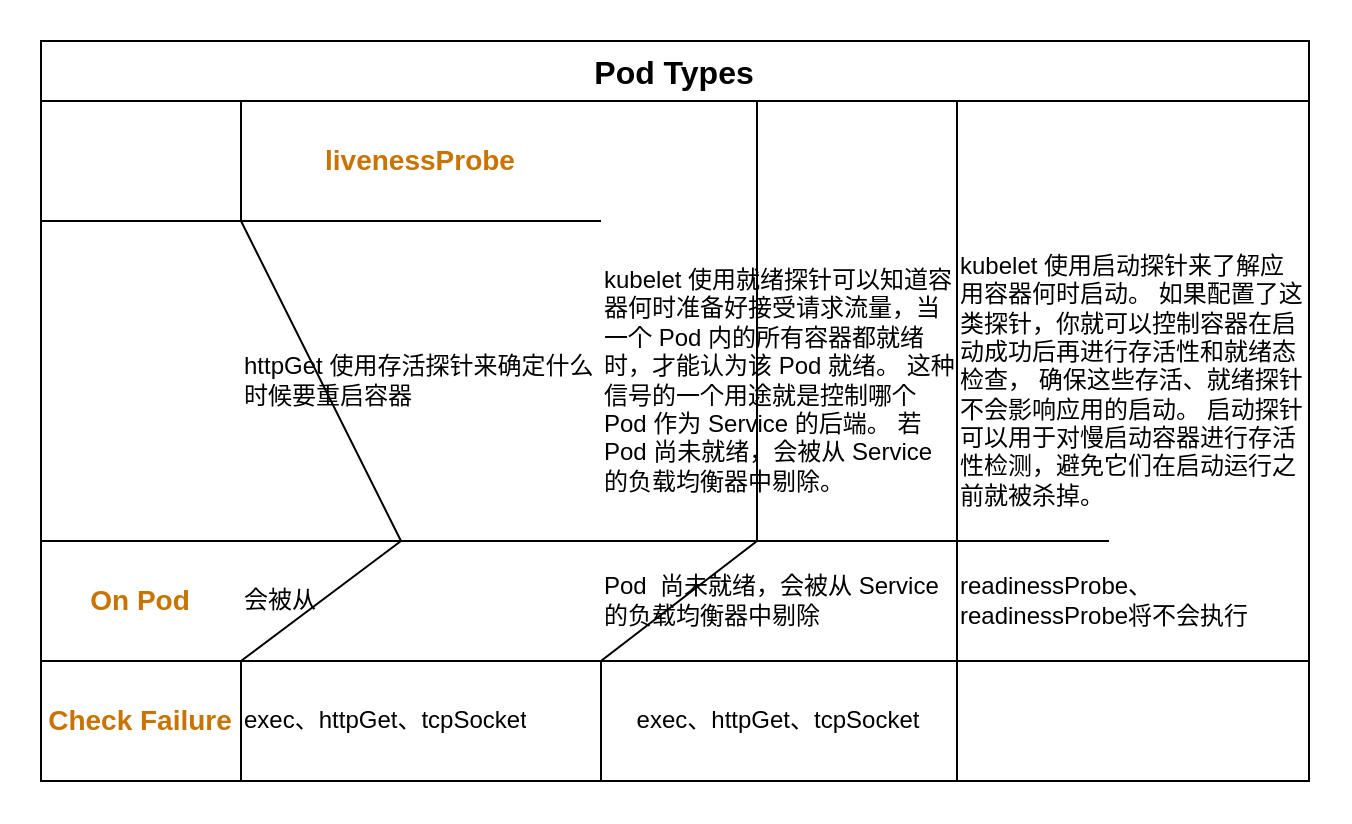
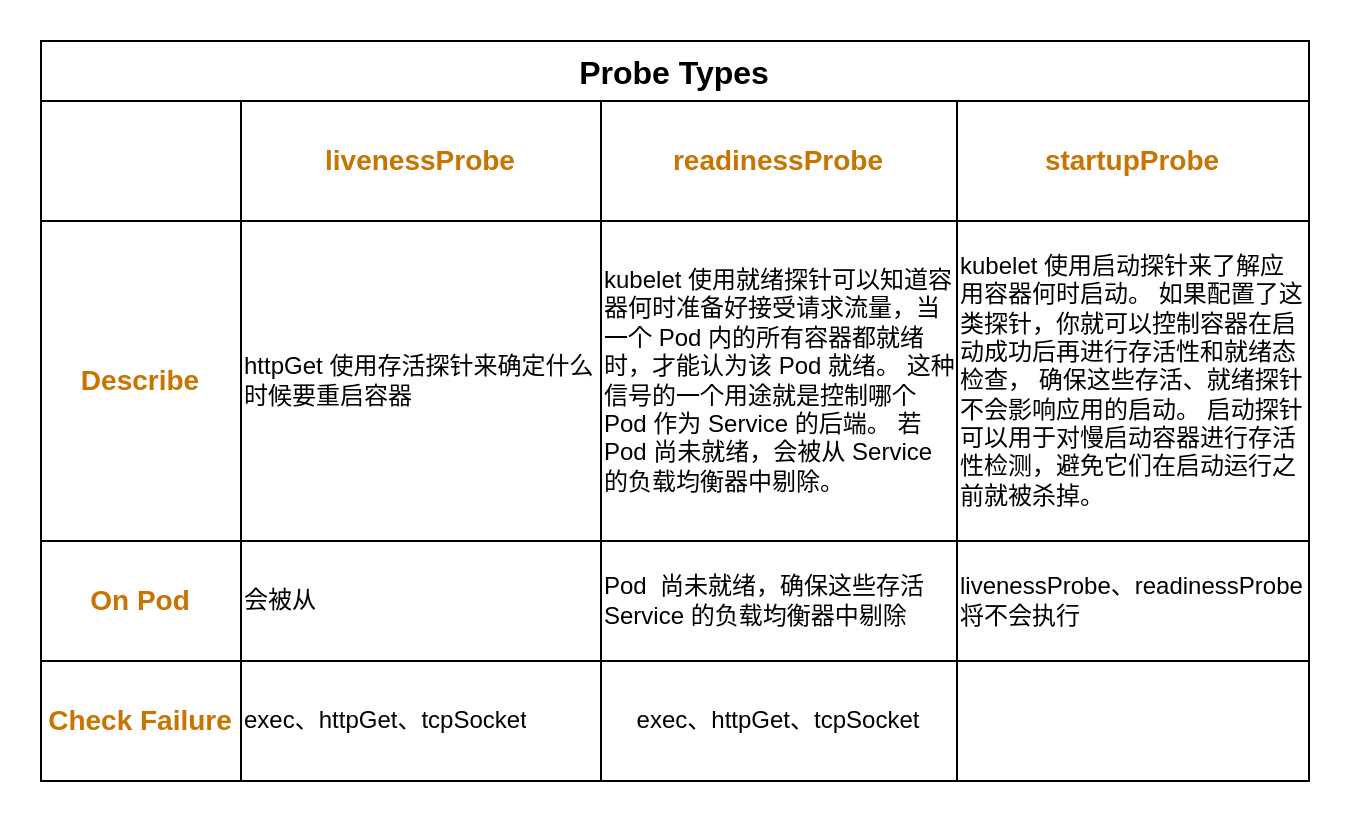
(674, 73) -> (674, 73)
none -> (779, 161)
none -> (1133, 161)
none -> (141, 381)
(781, 601) -> (781, 601)
(1135, 601) -> (1135, 601)
